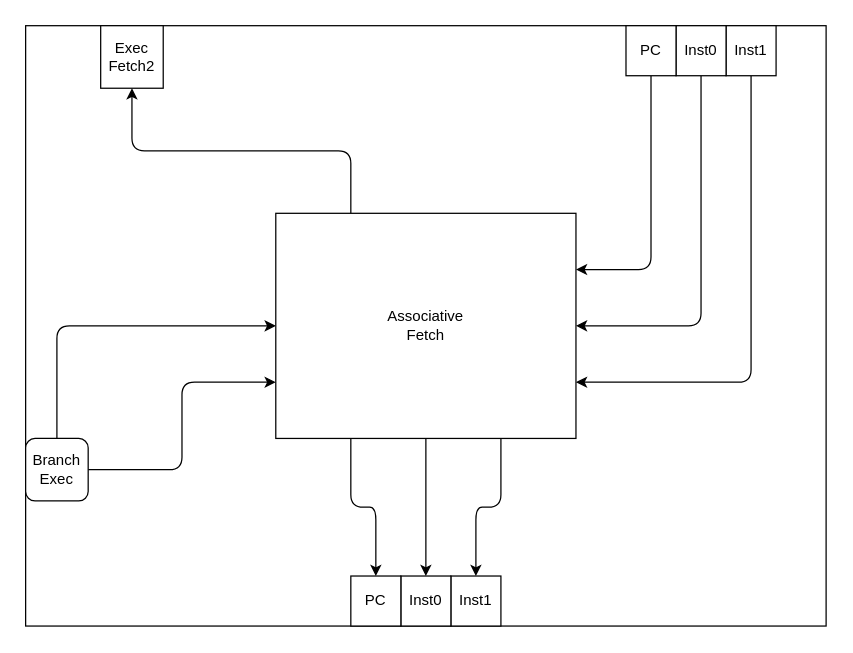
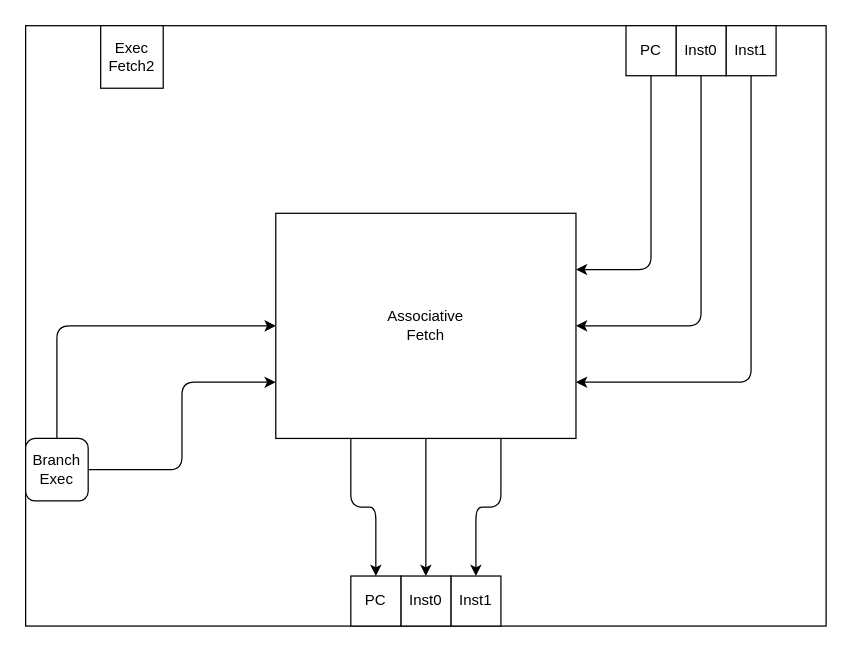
(246, 151) -> none
